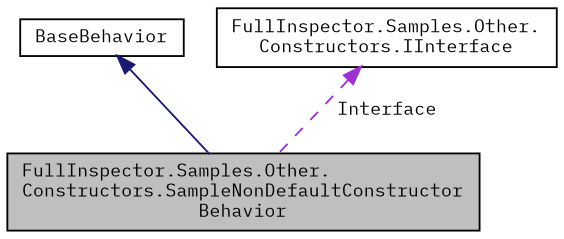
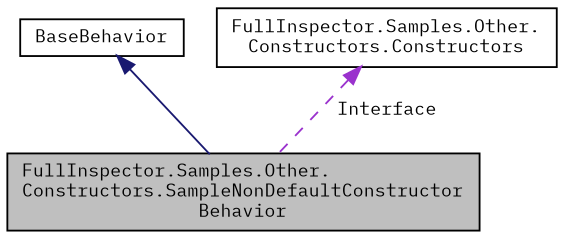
(387, 38) -> (387, 38)
